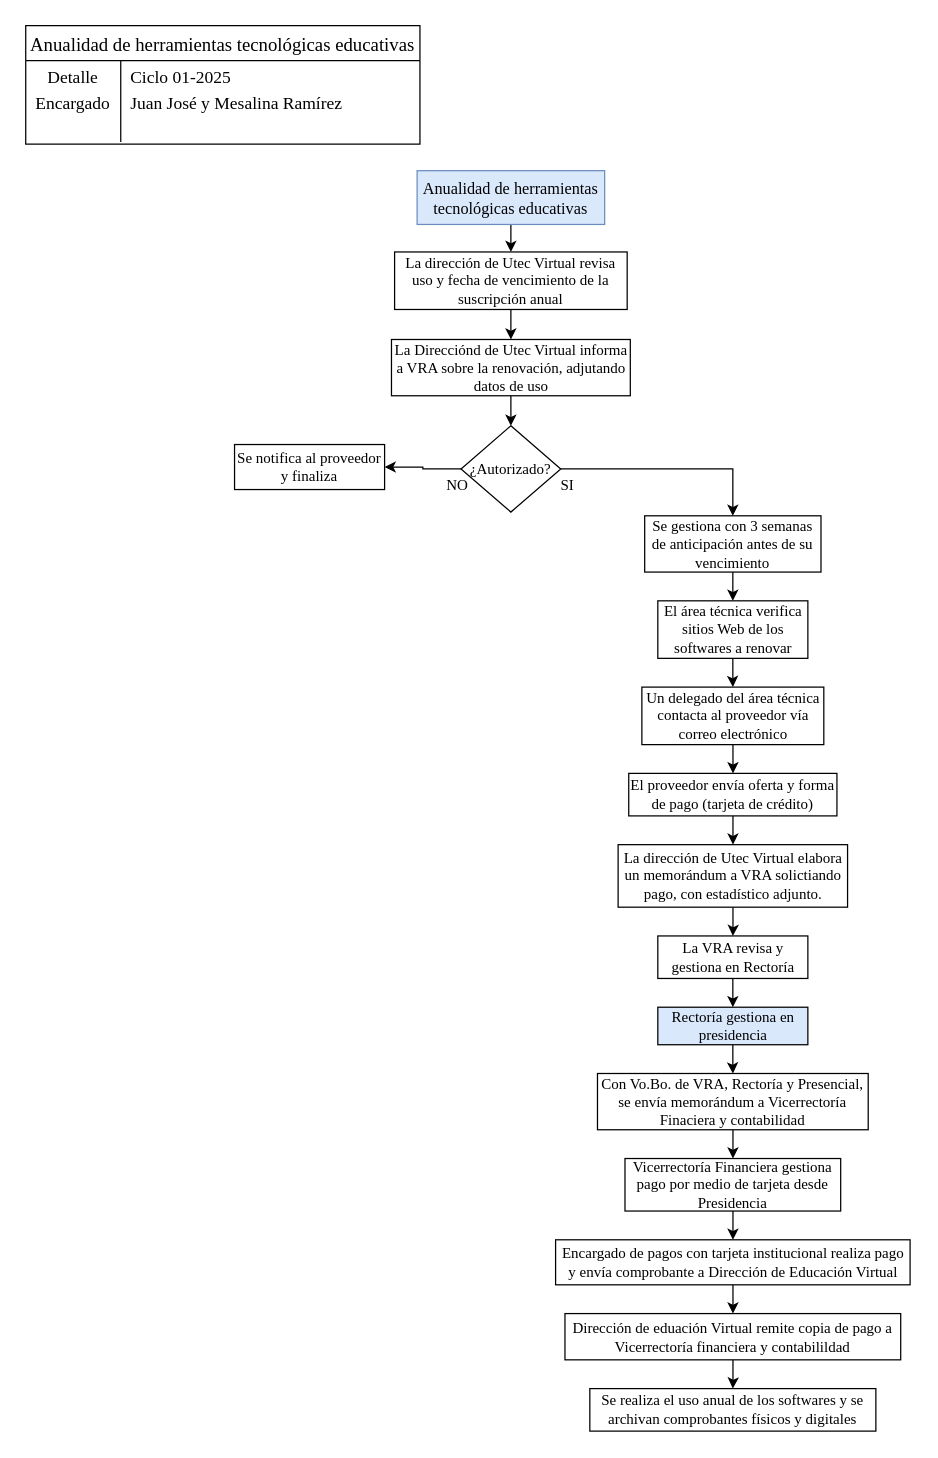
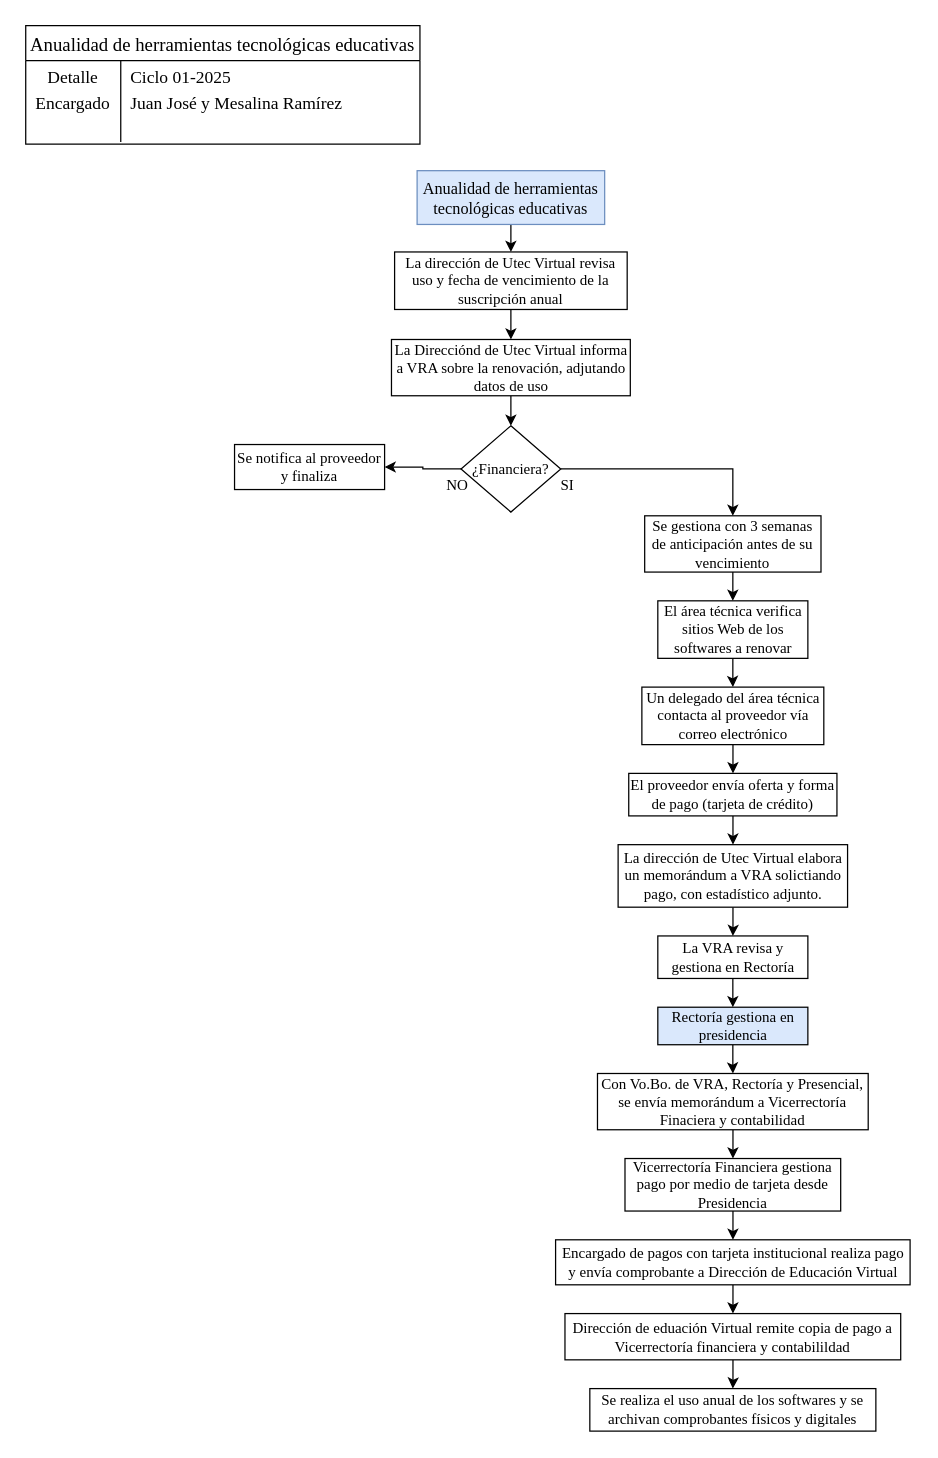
(511, 469) -> (511, 469)
